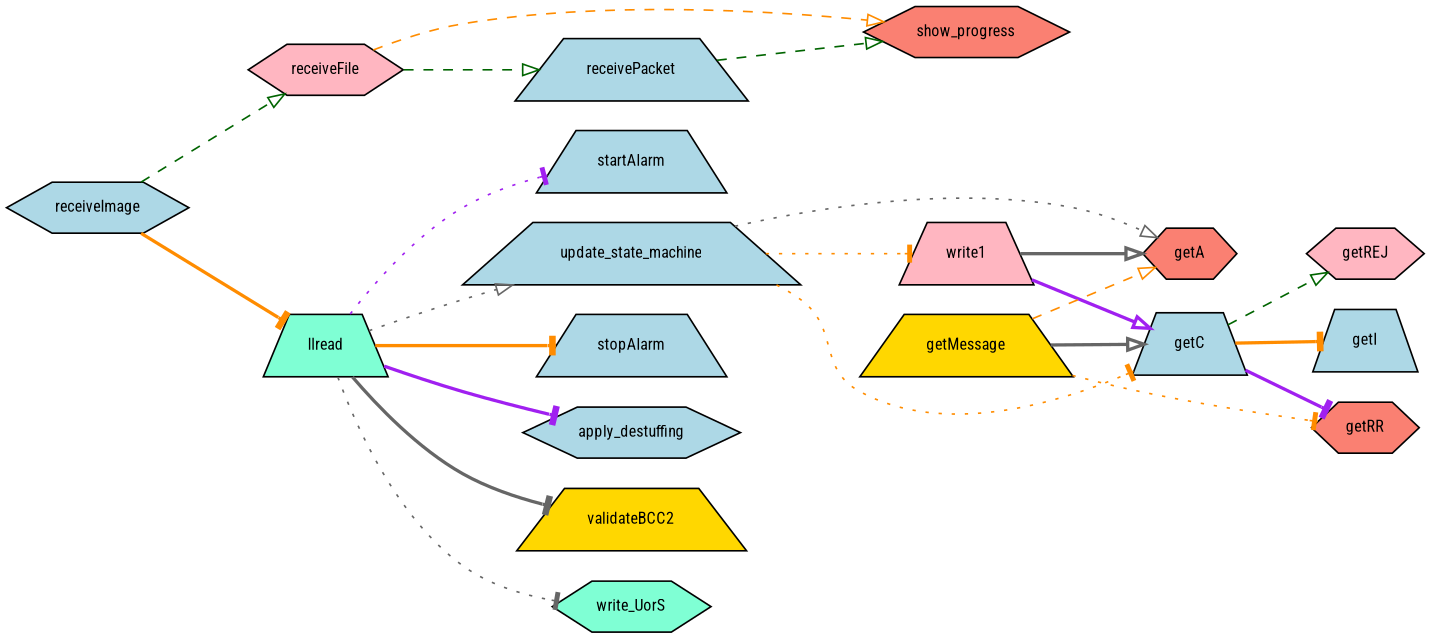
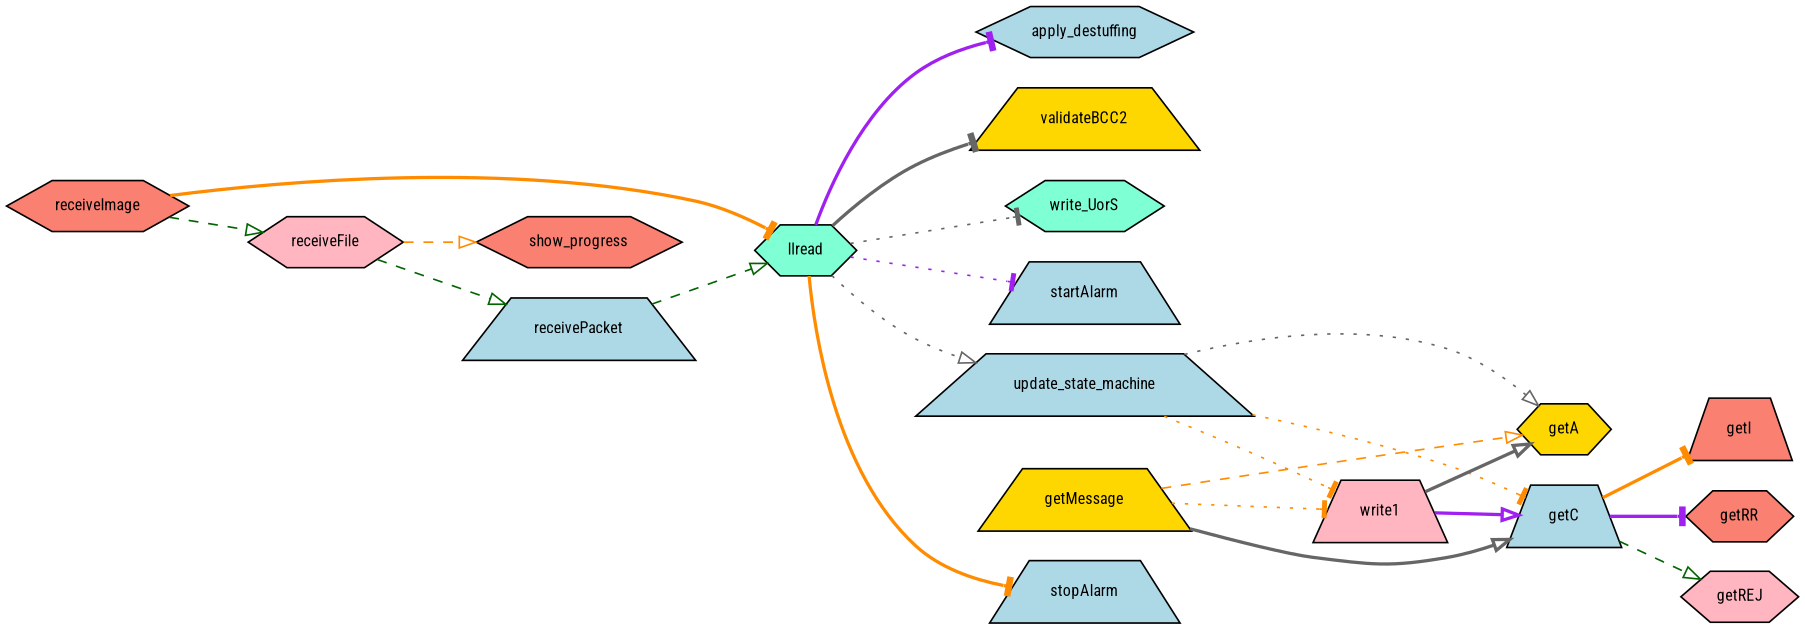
(791, 52) -> (702, 286)
(98, 208) -> (98, 206)
(1190, 254) -> (1564, 429)
(1365, 341) -> (1740, 429)
(326, 346) -> (806, 250)
(1190, 401) -> (1246, 506)
